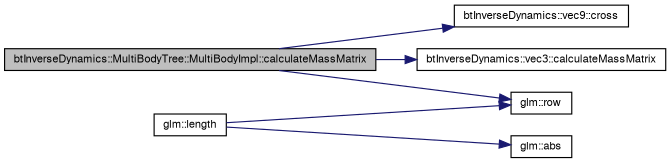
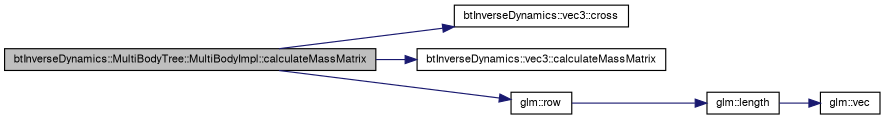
(541, 16) -> (541, 16)
(363, 114) -> (633, 103)
(541, 147) -> (850, 103)
